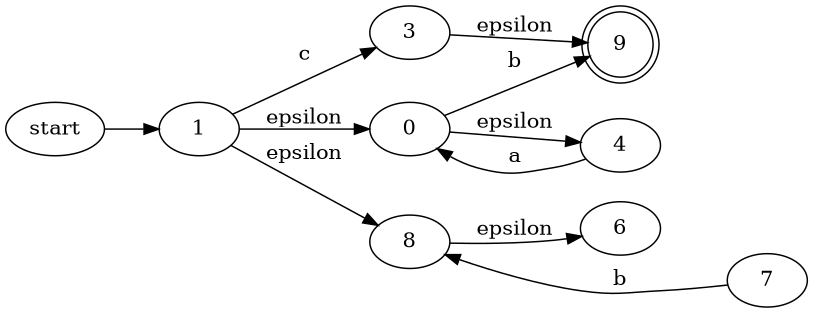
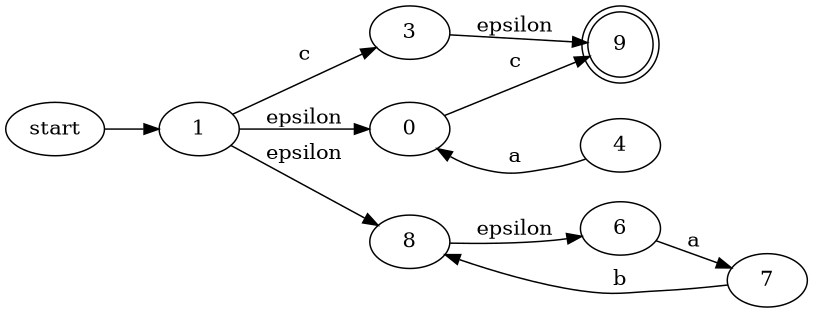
(515, 62) -> (515, 62)
(508, 137) -> none
none -> (687, 252)
